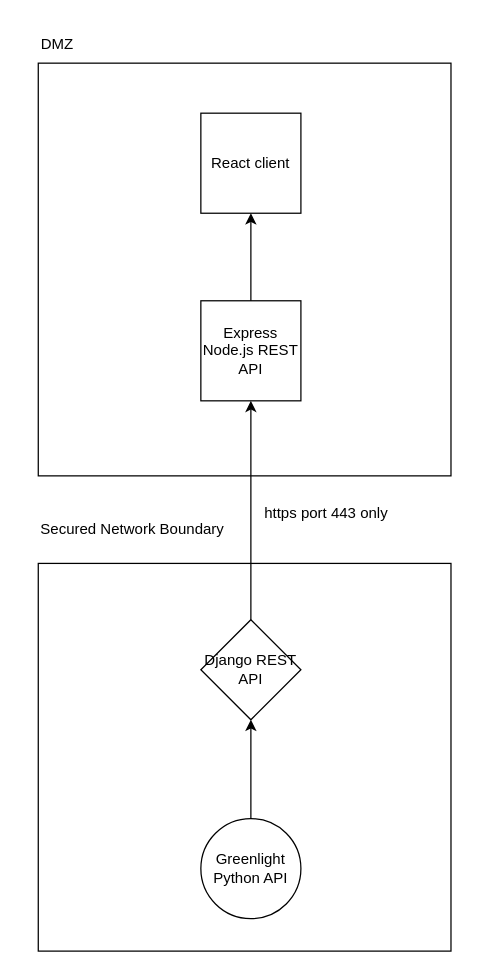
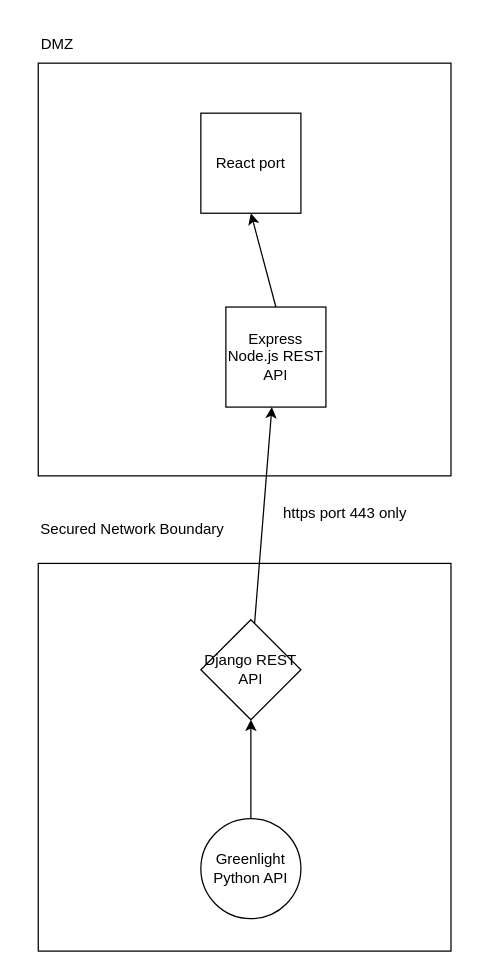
(251, 163) -> (251, 163)
(251, 351) -> (276, 357)
(326, 513) -> (344, 513)
